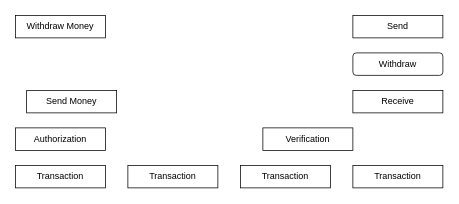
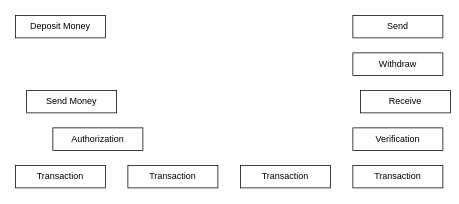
(60, 27) -> (60, 27)
(398, 64) -> (398, 64)
(398, 102) -> (405, 102)
(60, 139) -> (98, 139)
(308, 139) -> (398, 139)
